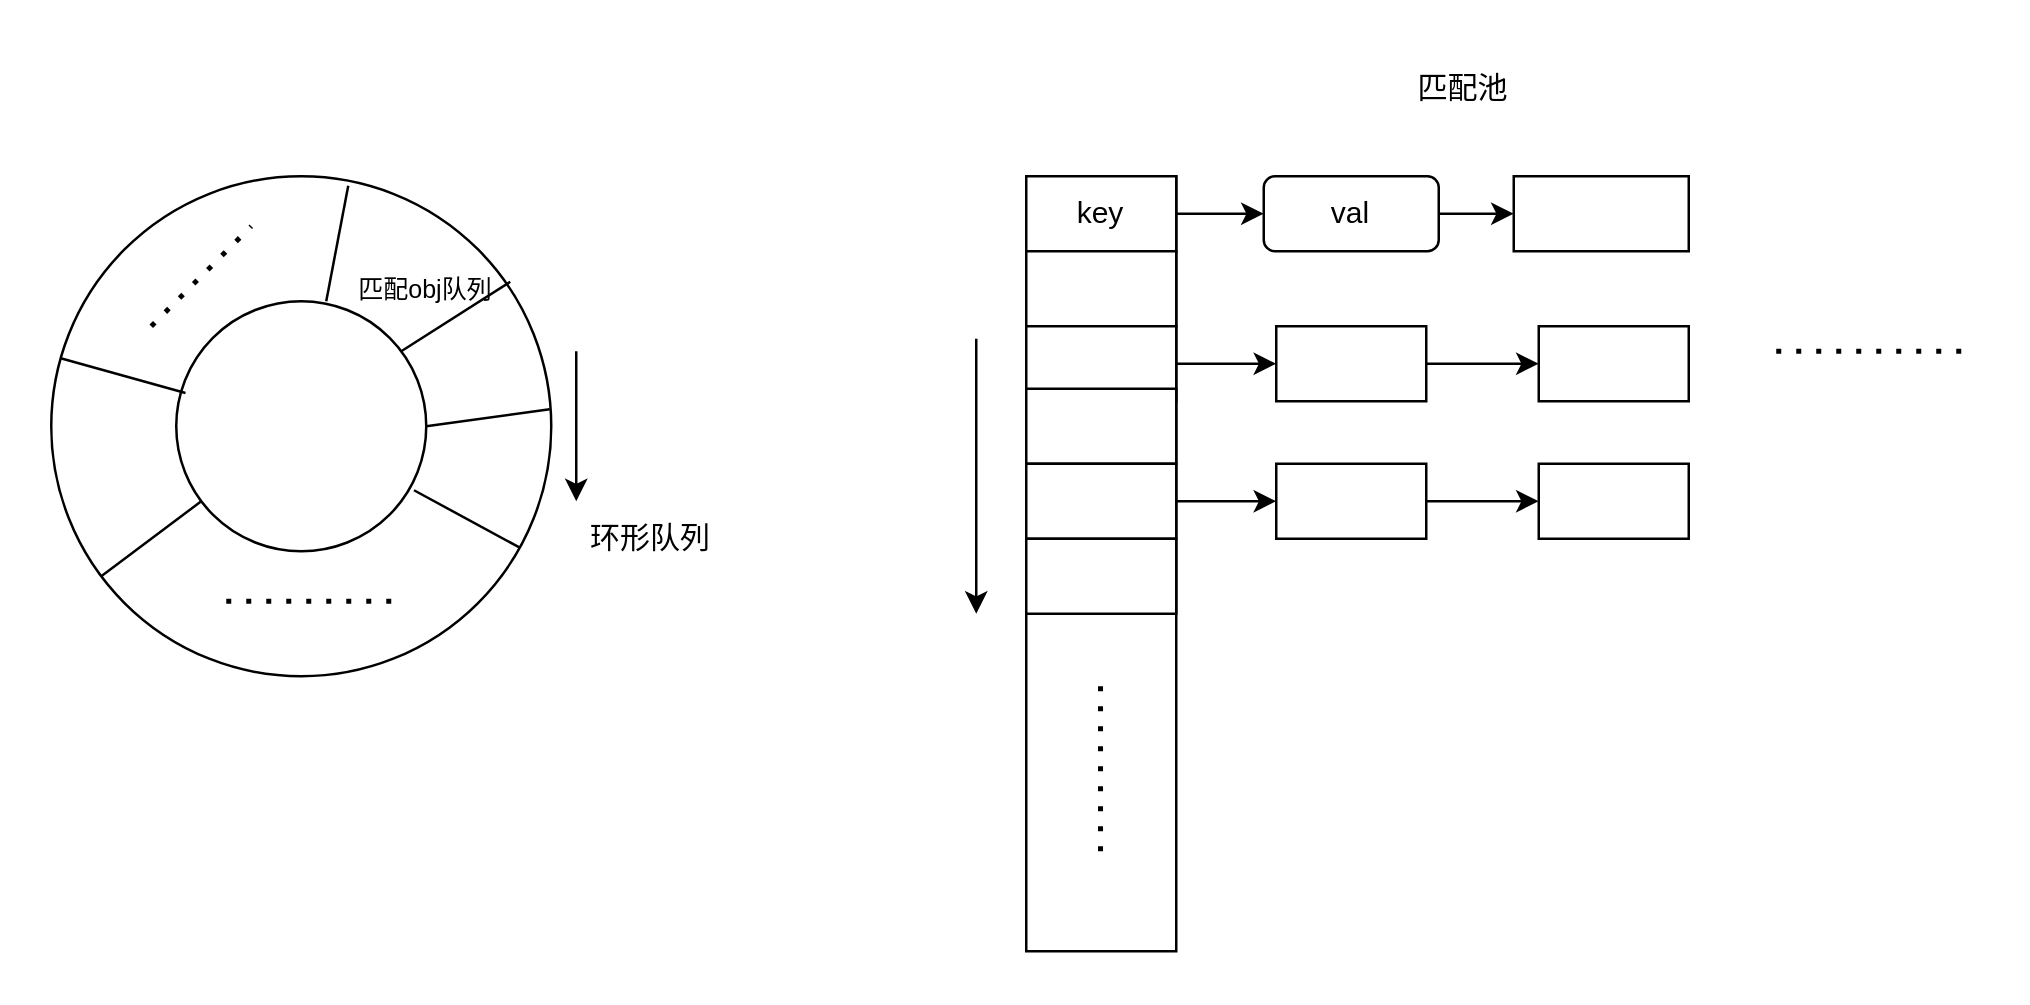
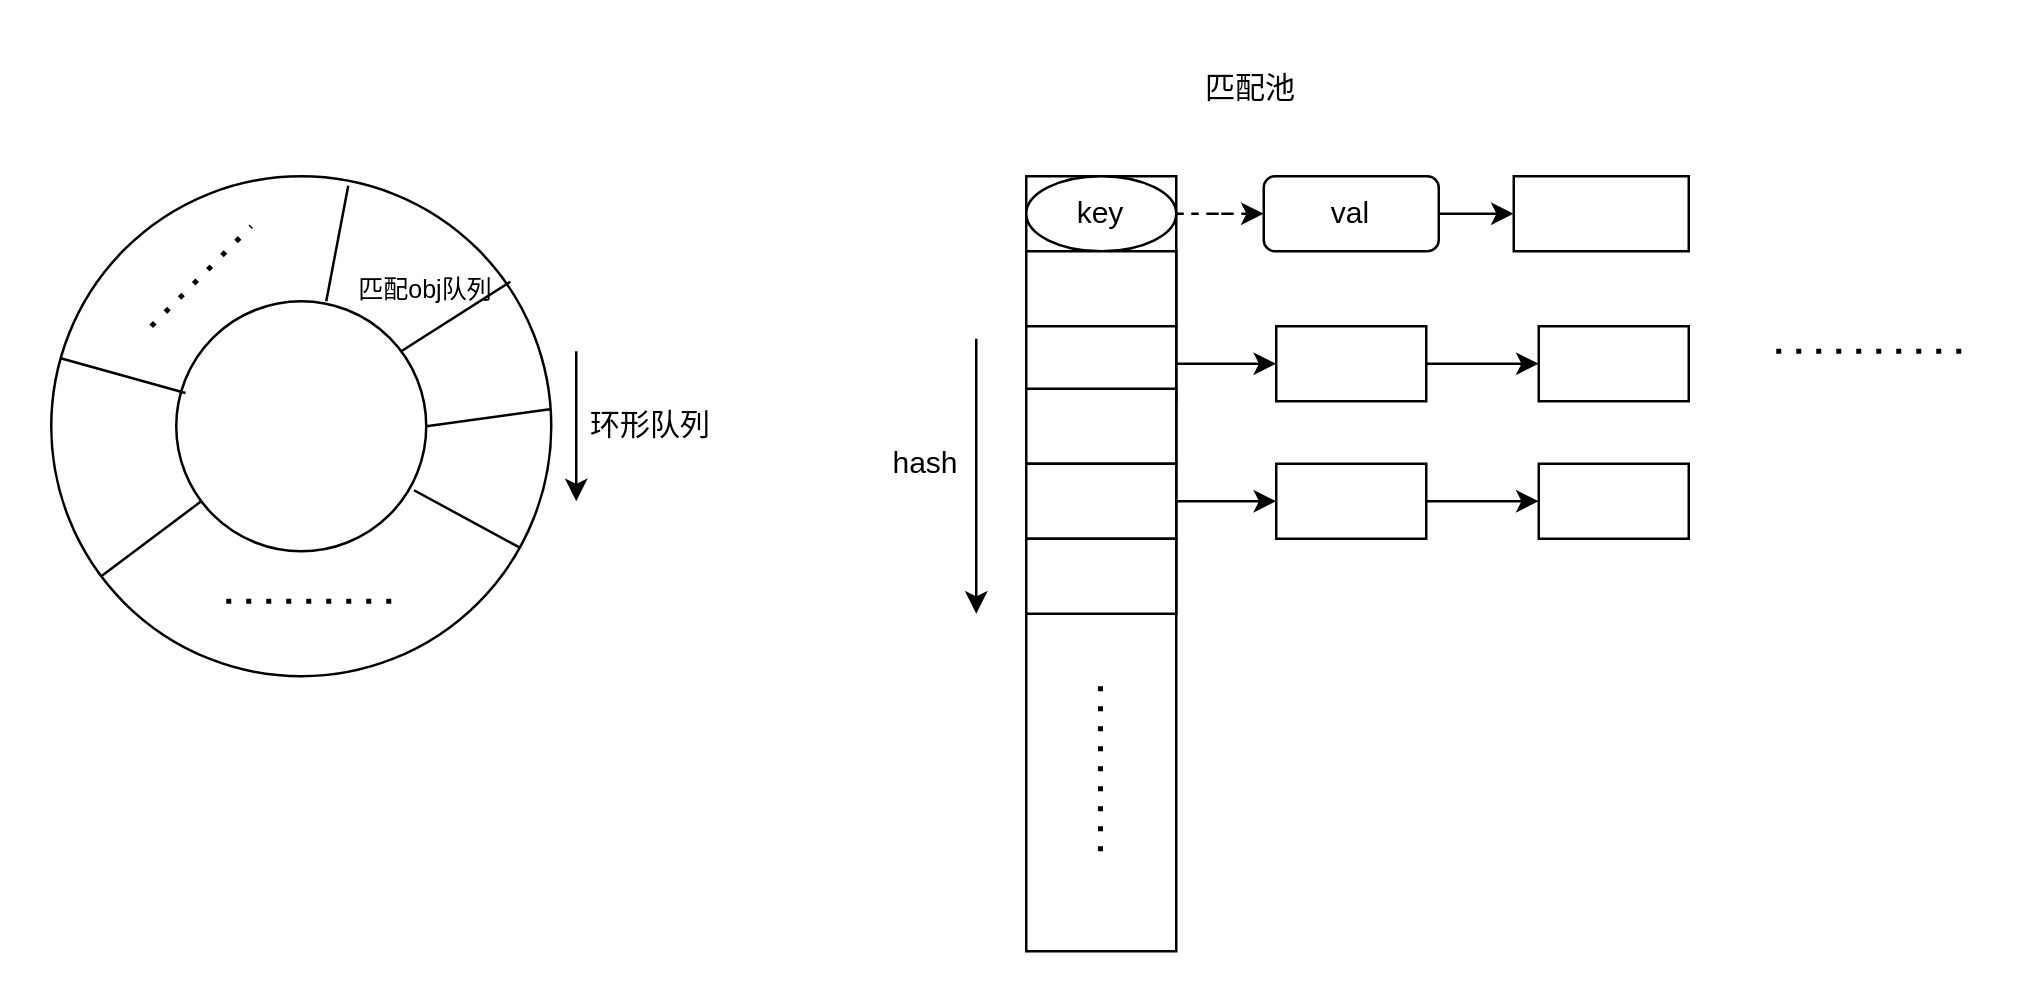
(1464, 89) -> (1251, 89)
(1101, 214) -> (1101, 214)
(1192, 214) -> (1192, 214)
none -> (926, 464)
(651, 539) -> (651, 426)
